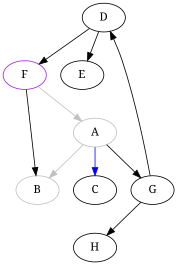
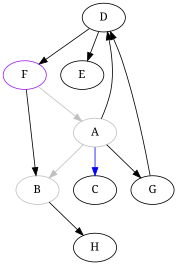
none -> (112, 80)
(127, 216) -> (63, 216)
